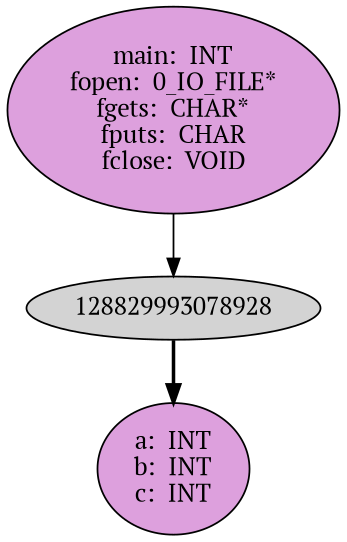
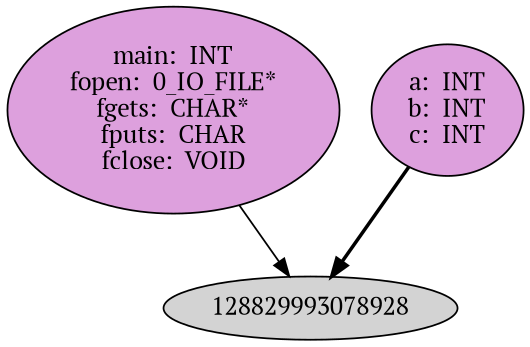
(174, 362) -> (375, 214)
